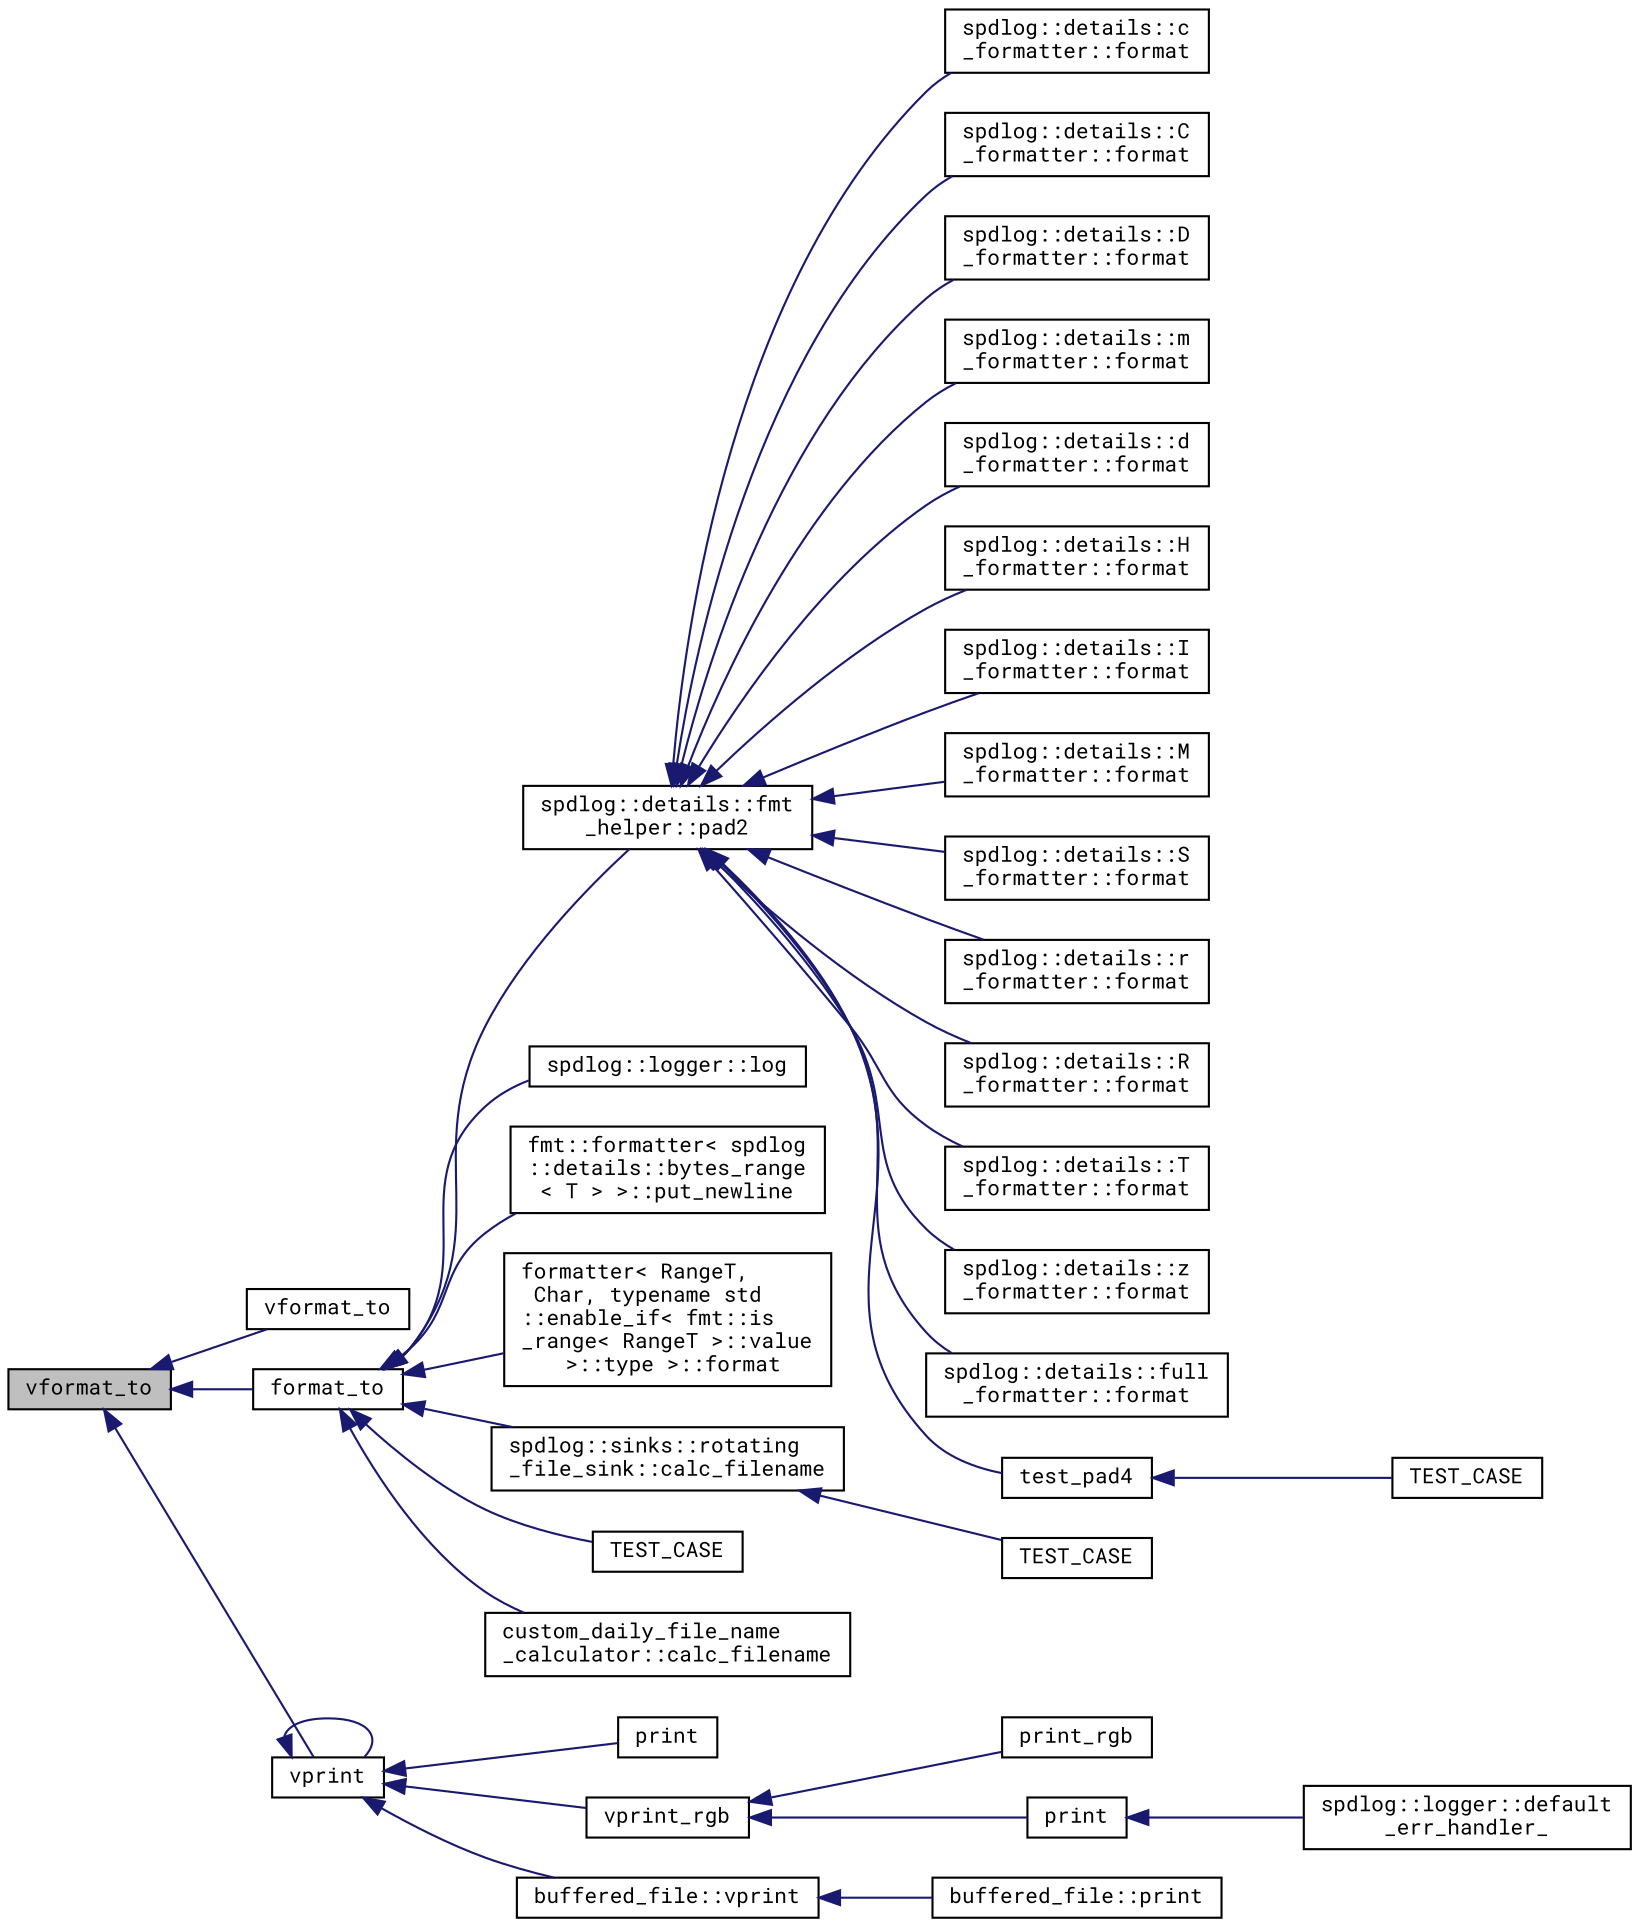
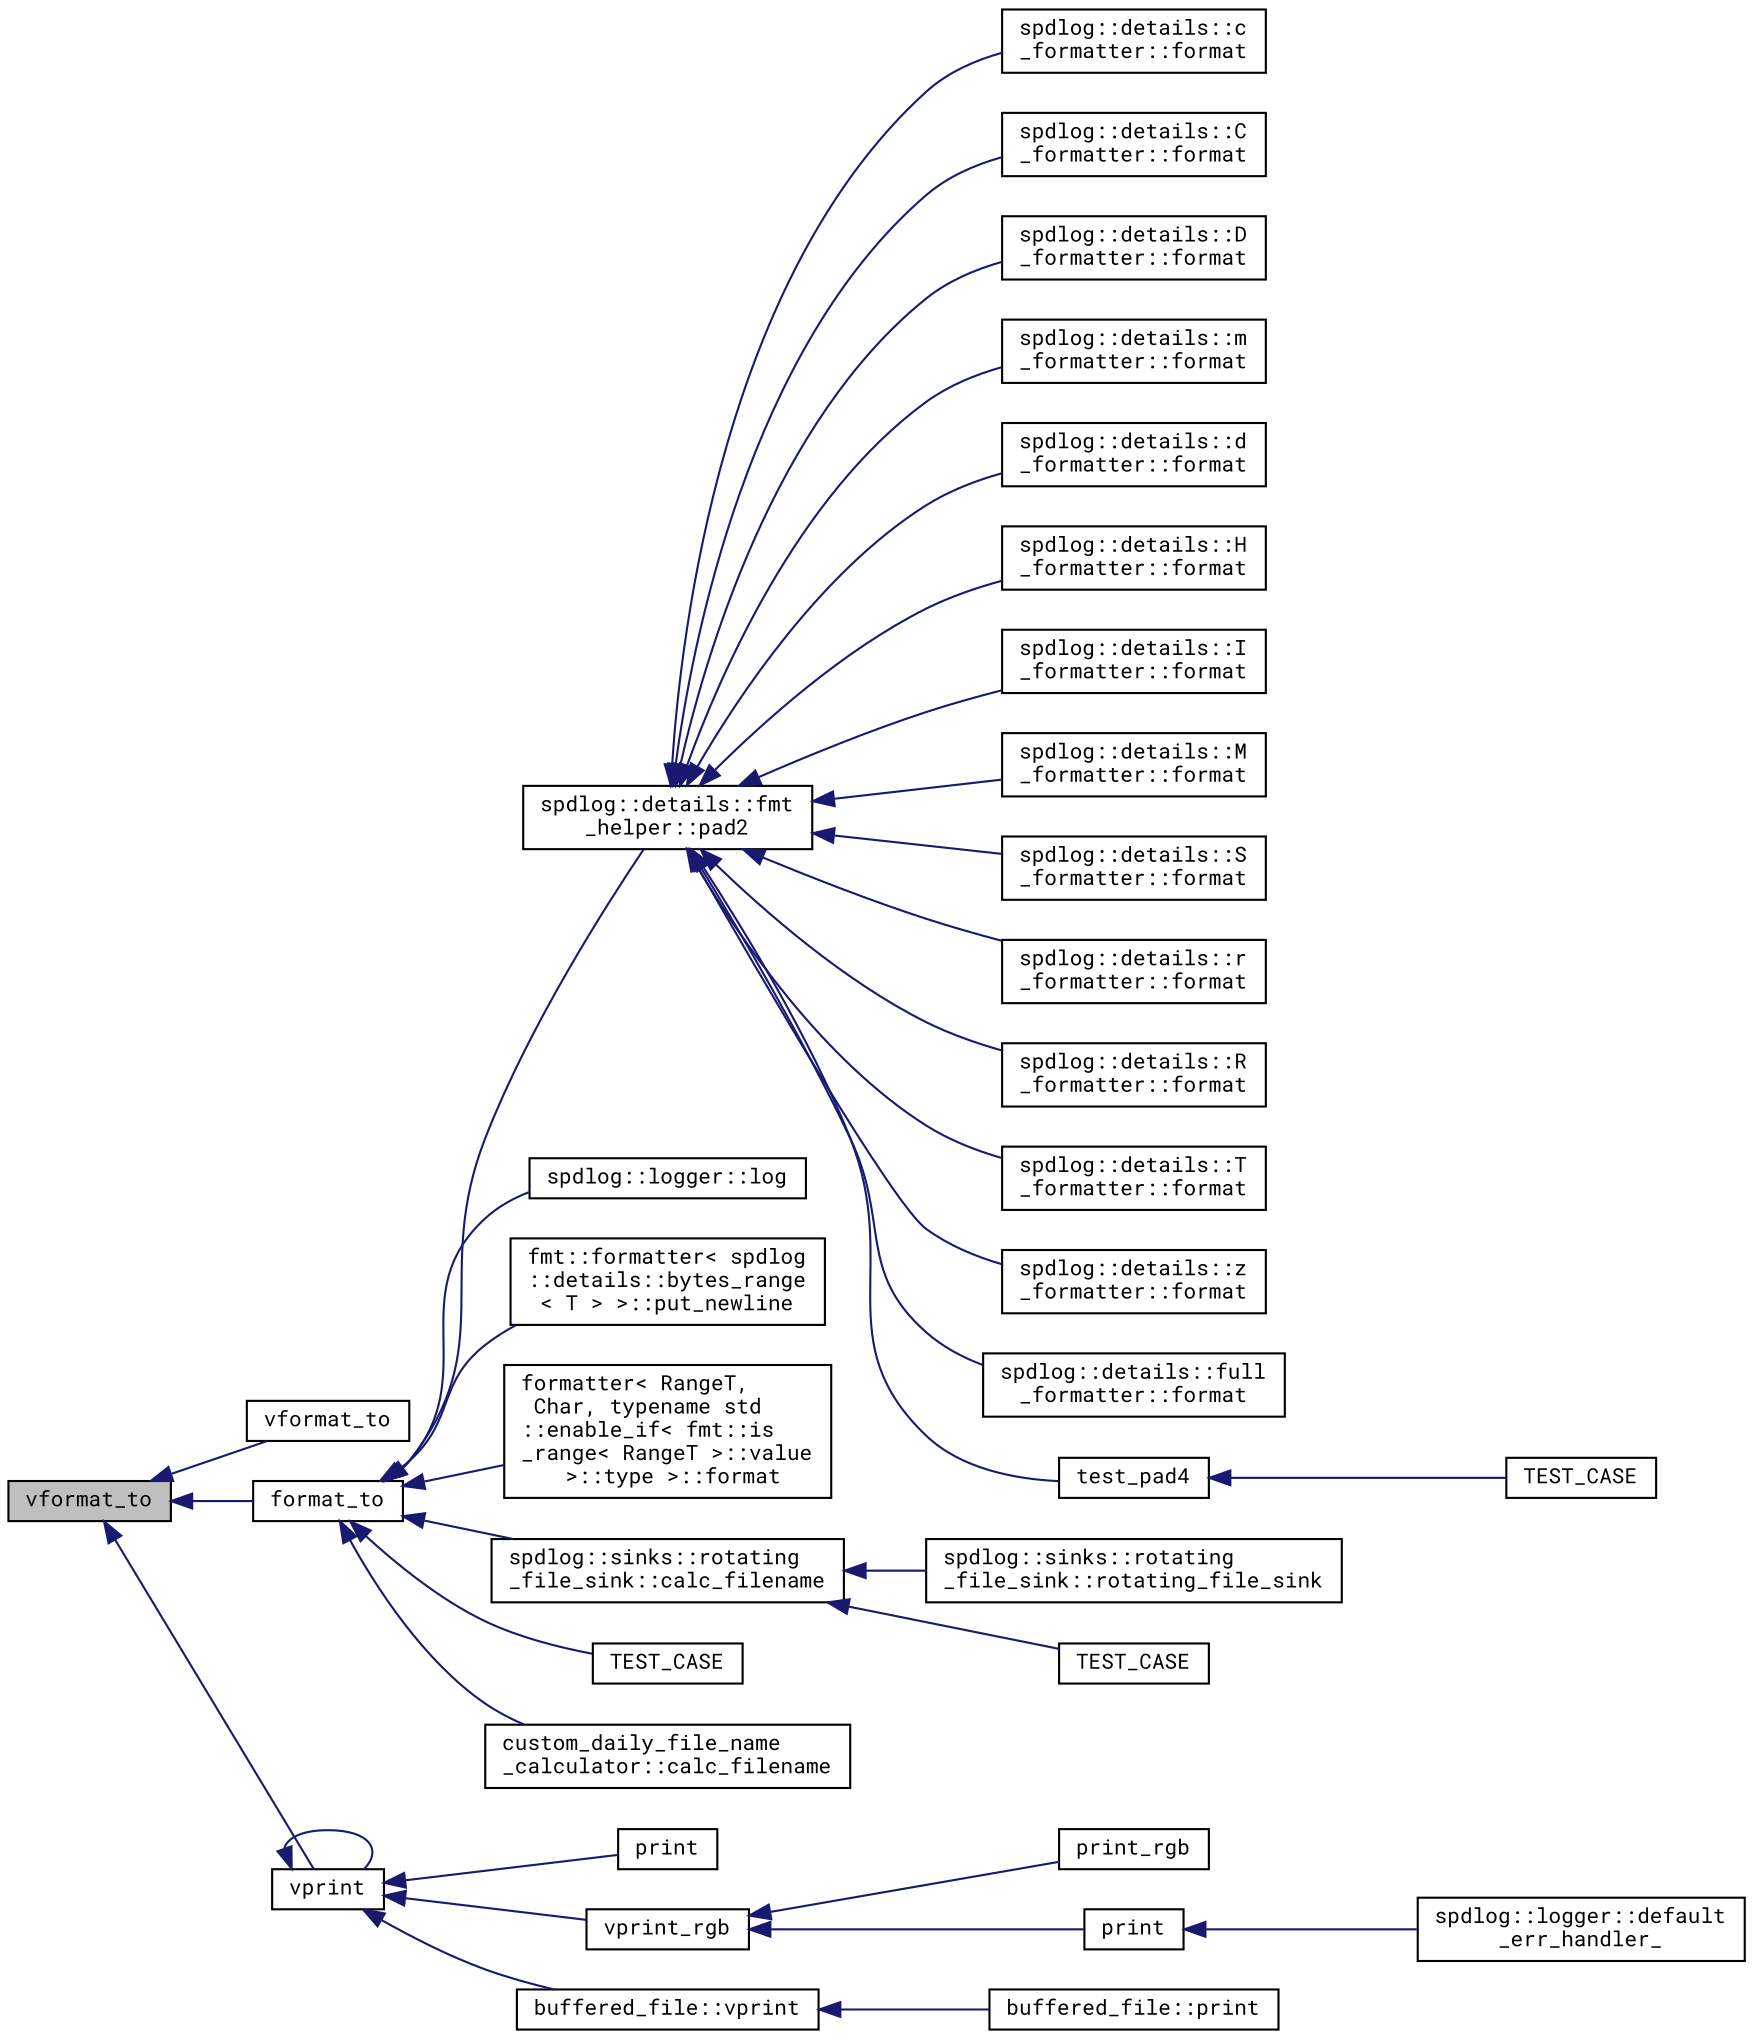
none -> (1134, 1571)
